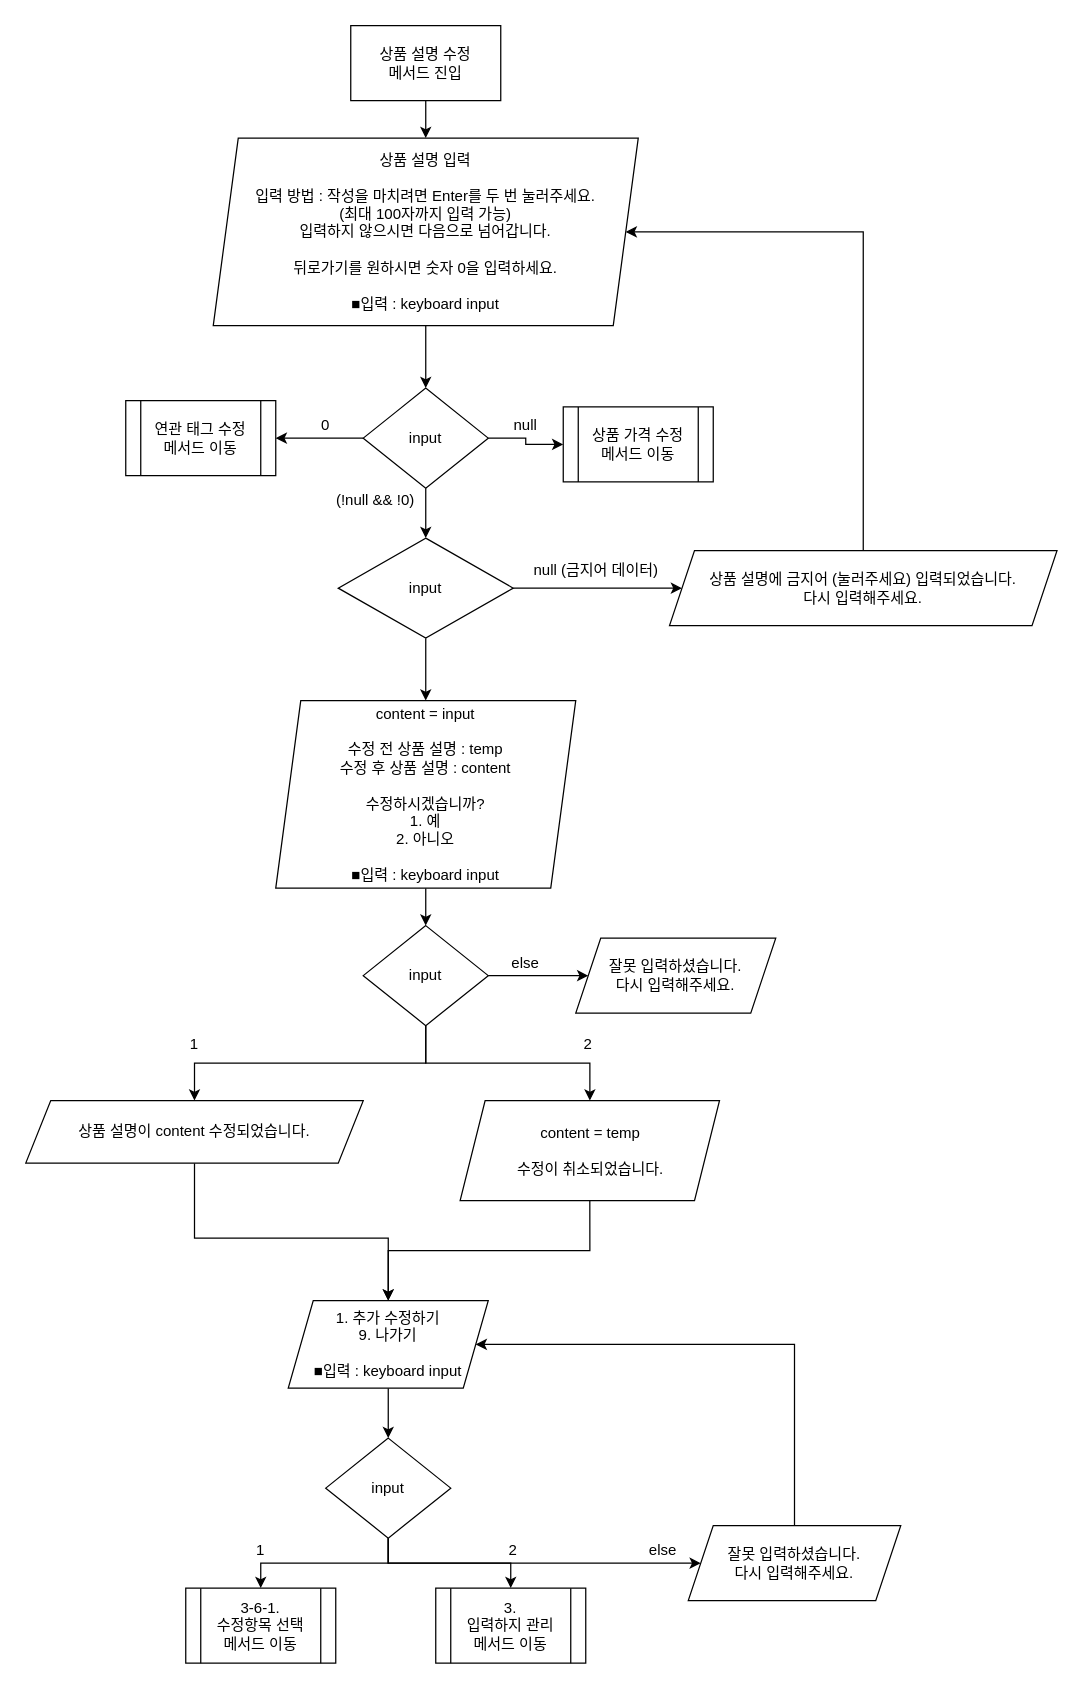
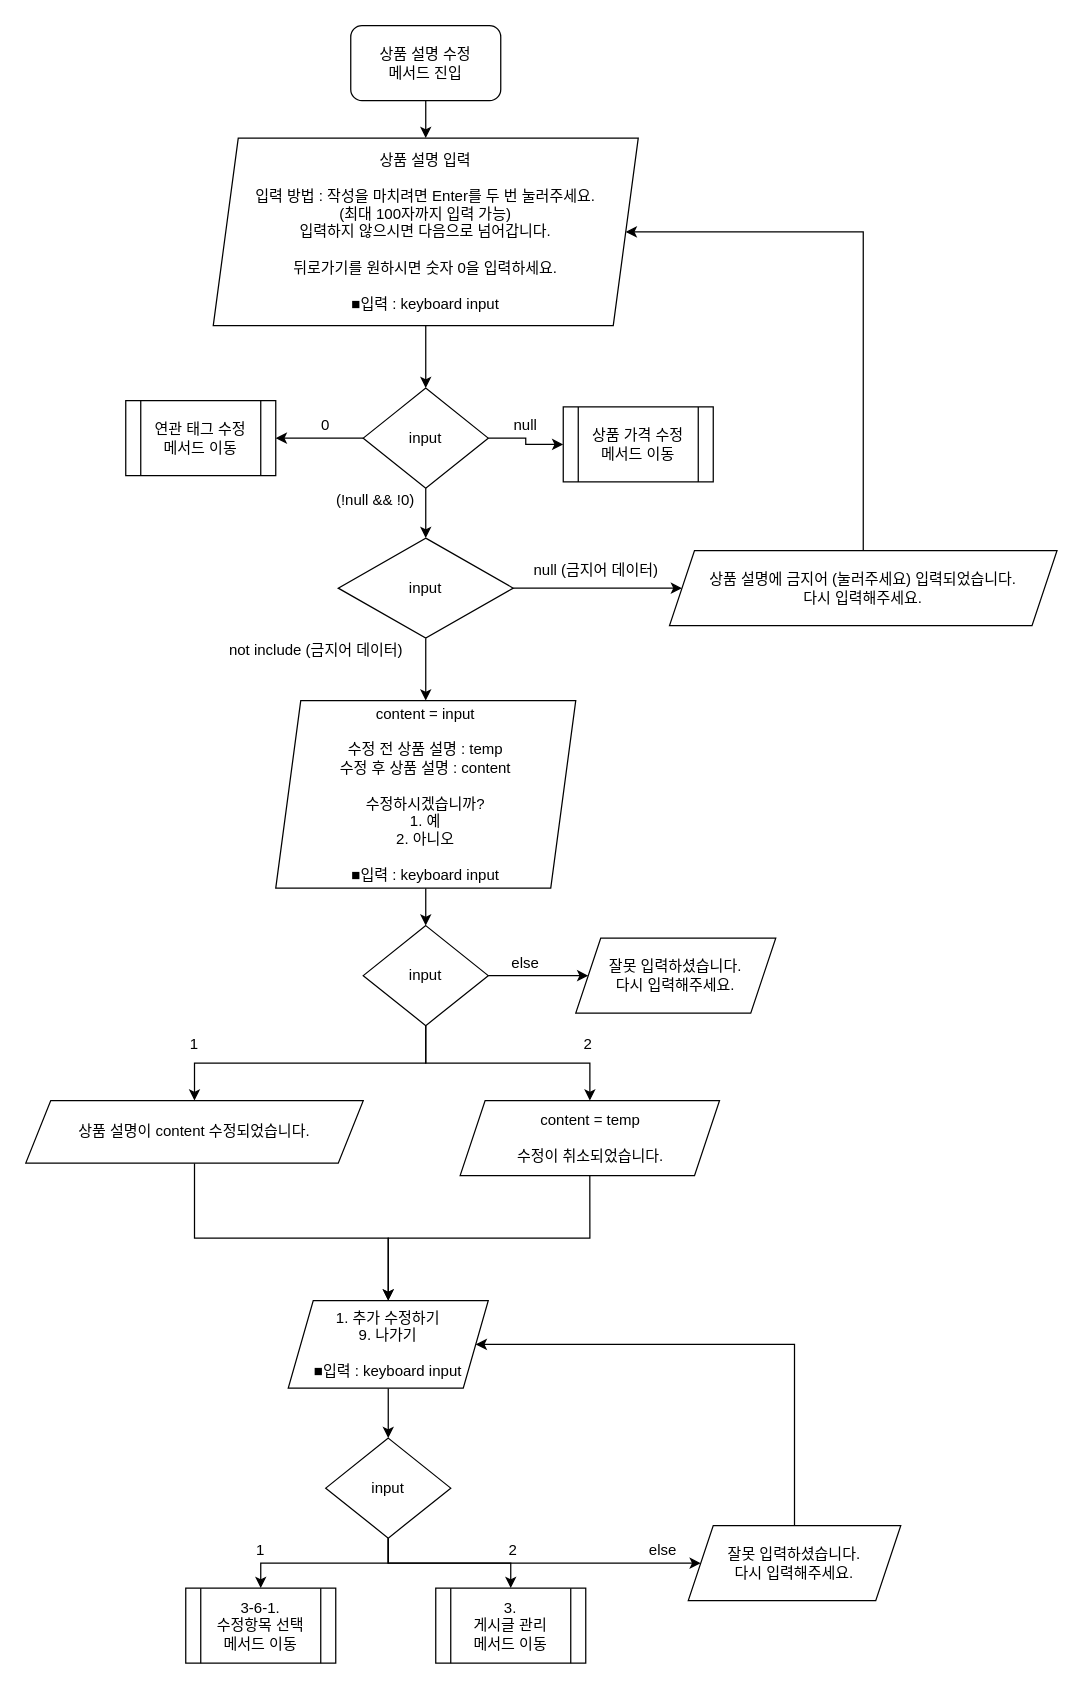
(426, 63) -> (426, 63)
none -> (316, 651)
(590, 1151) -> (590, 1138)
(511, 1626) -> (511, 1626)
